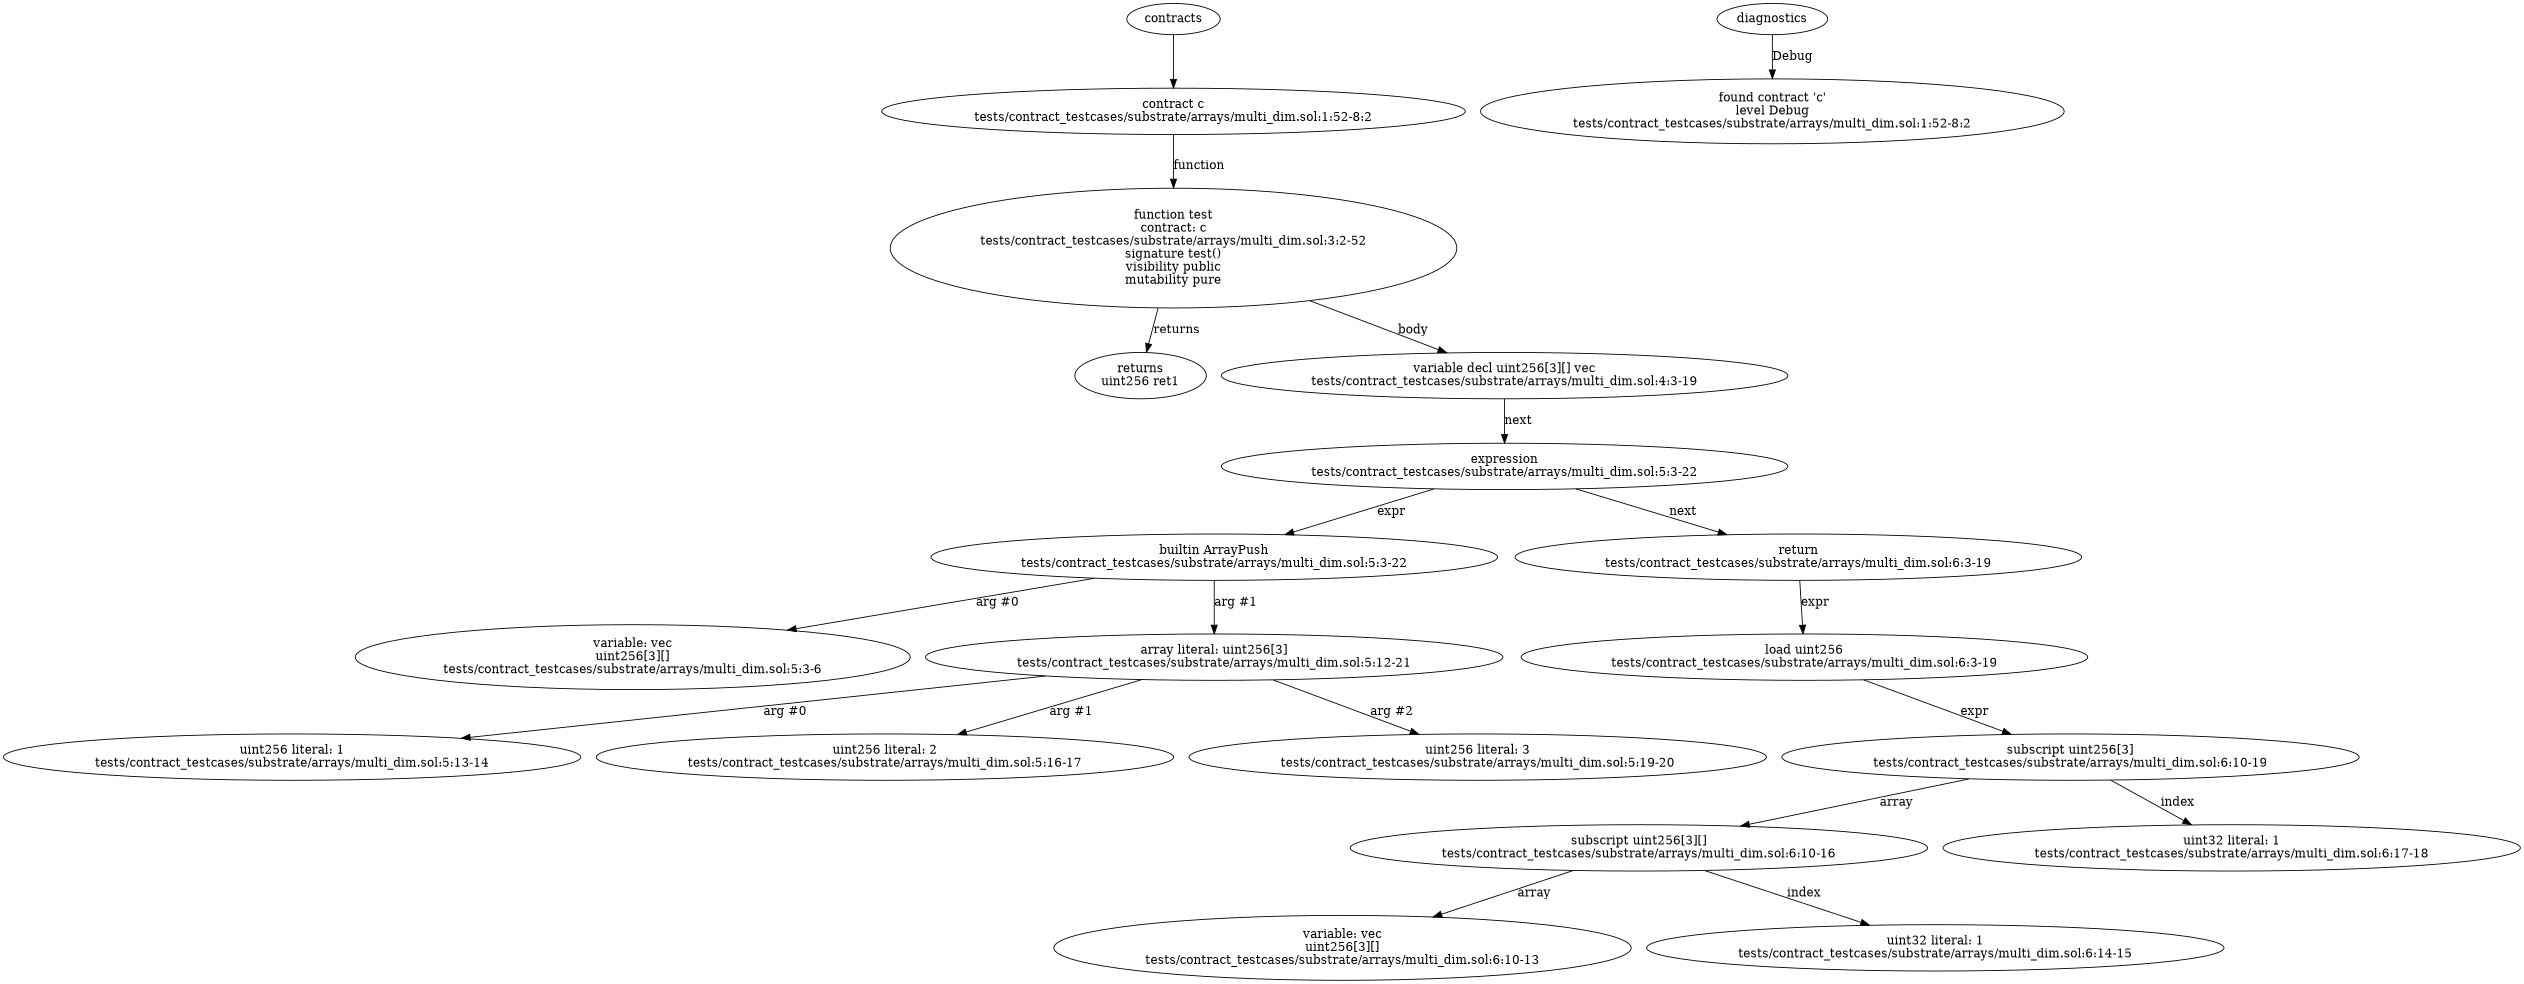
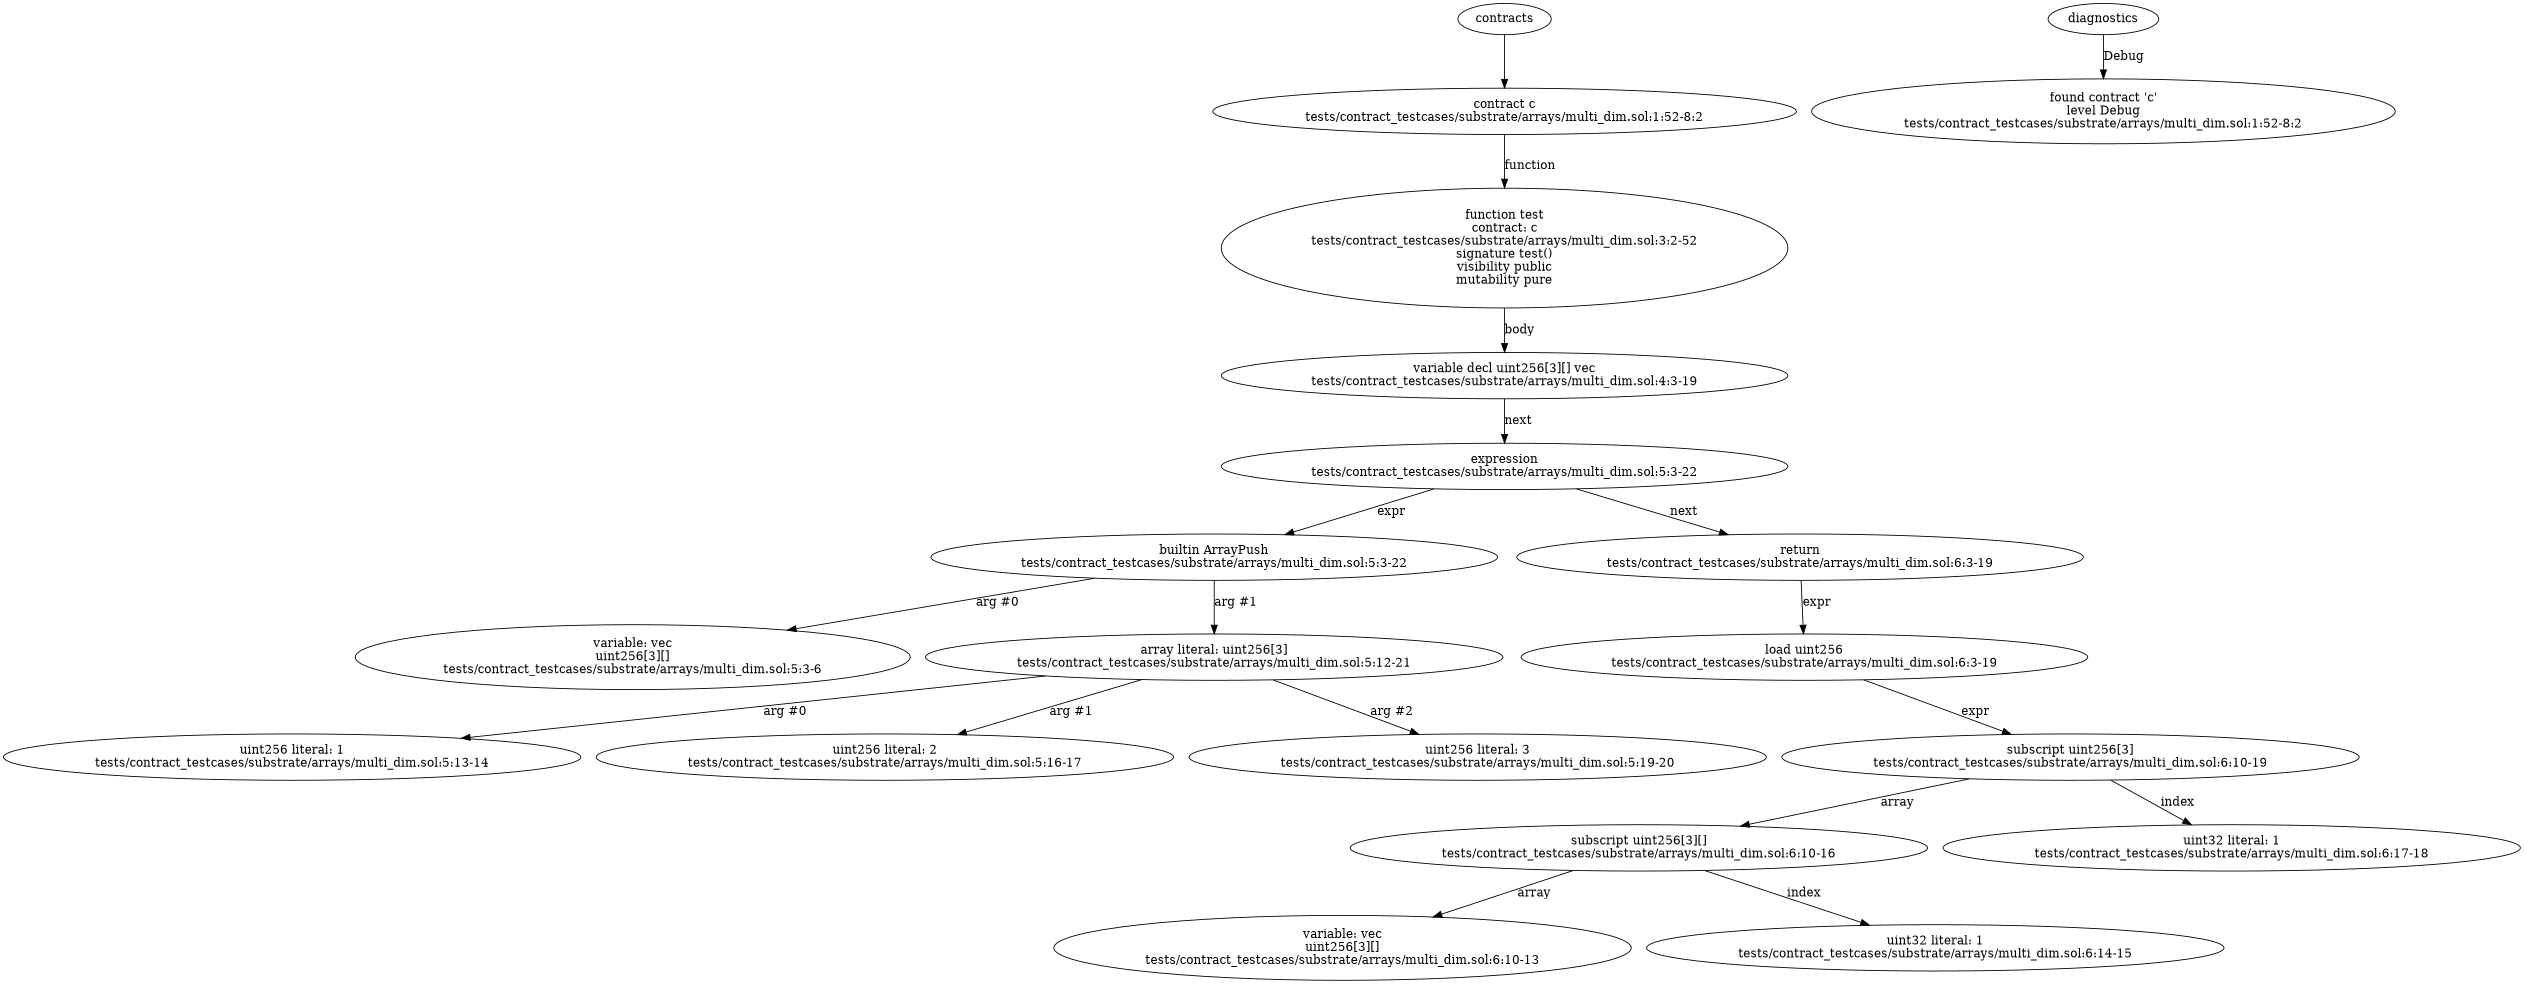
(1141, 376) -> none
